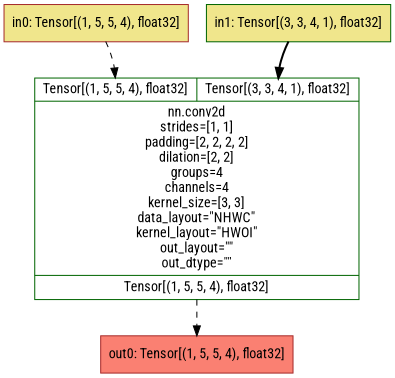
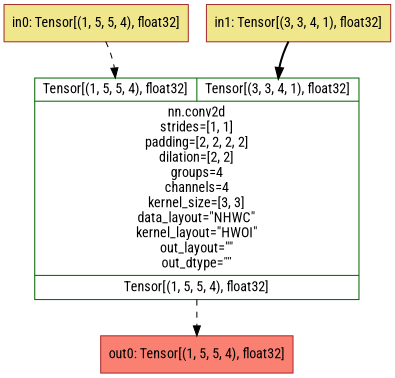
(299, 23) -> (299, 23)
